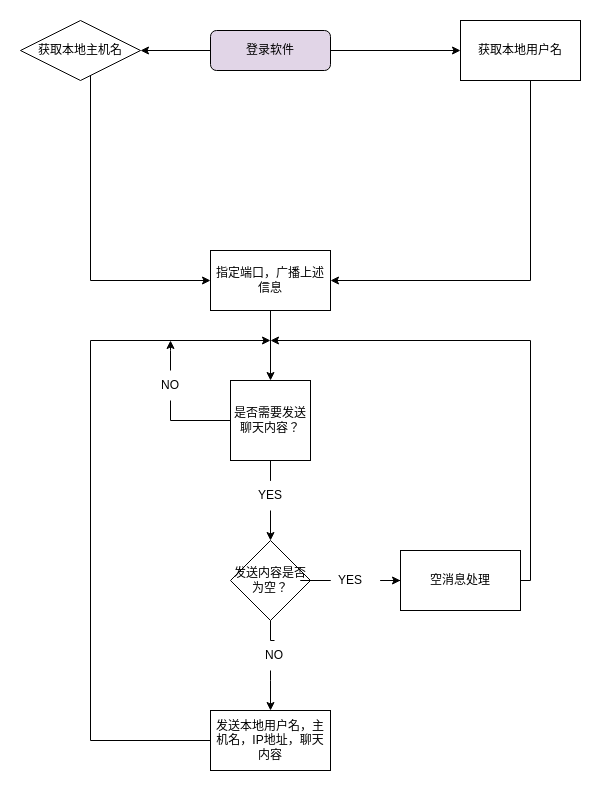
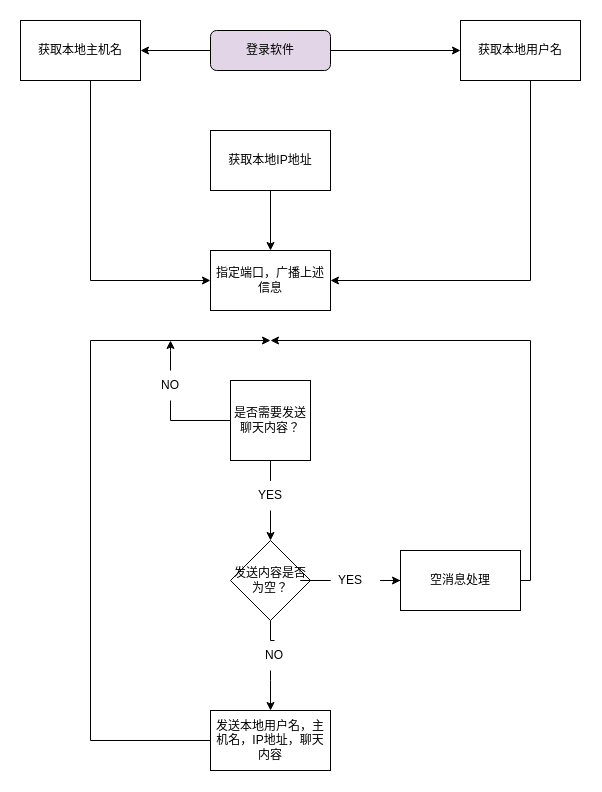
(81, 51) -> (81, 51)
none -> (271, 161)
none -> (271, 217)
(271, 342) -> none
